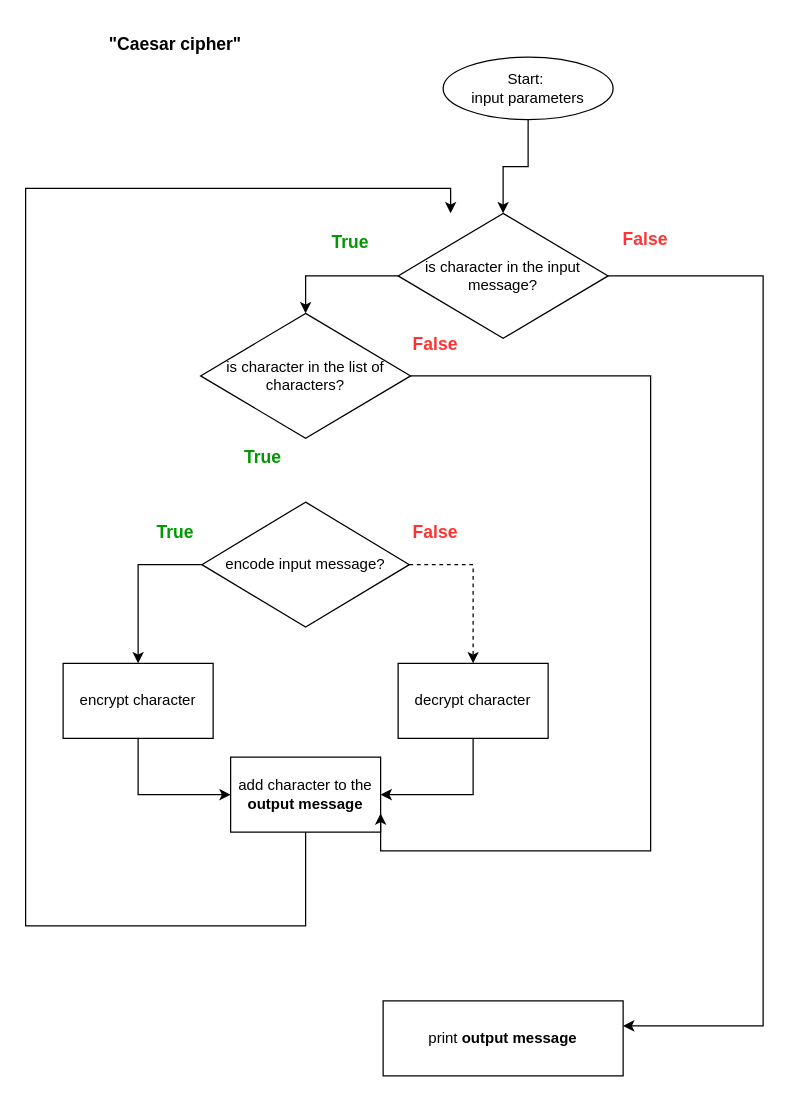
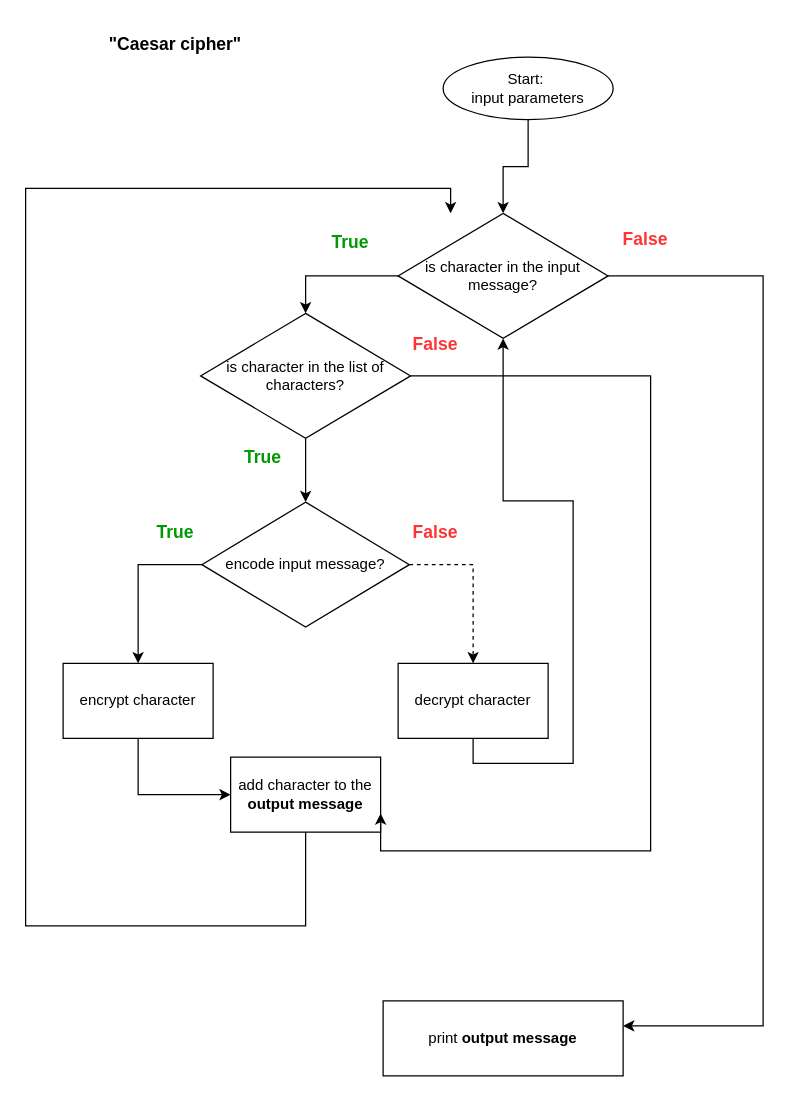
none -> (306, 466)
(448, 794) -> (573, 571)
